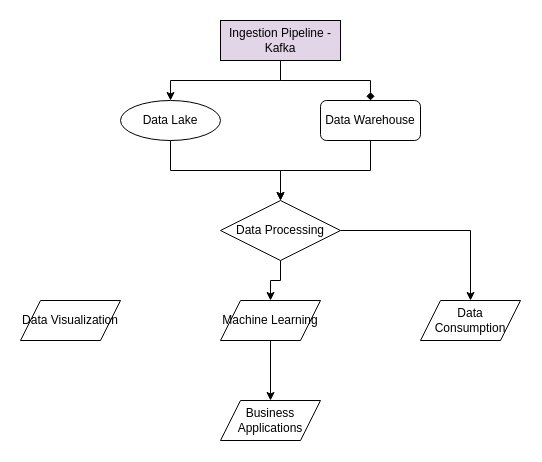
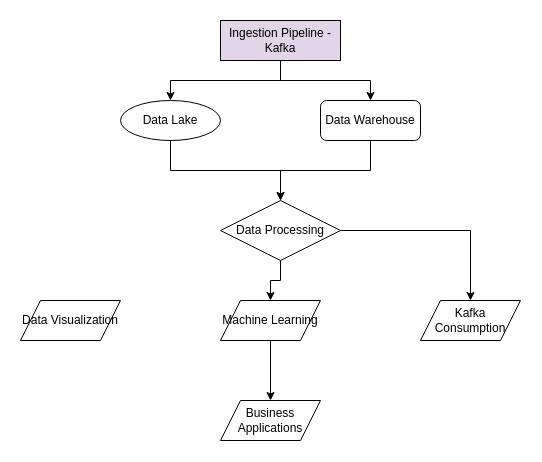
(371, 92) -> (371, 92)
(471, 321) -> (471, 321)
